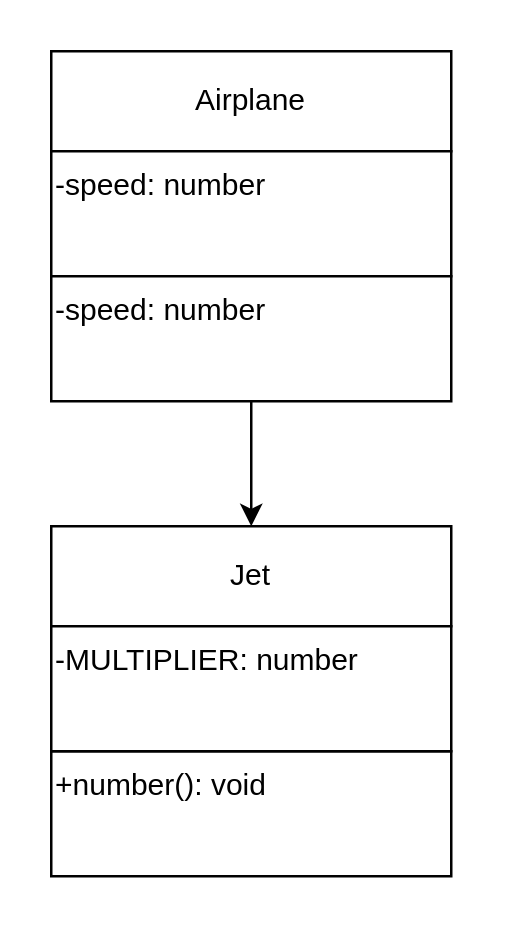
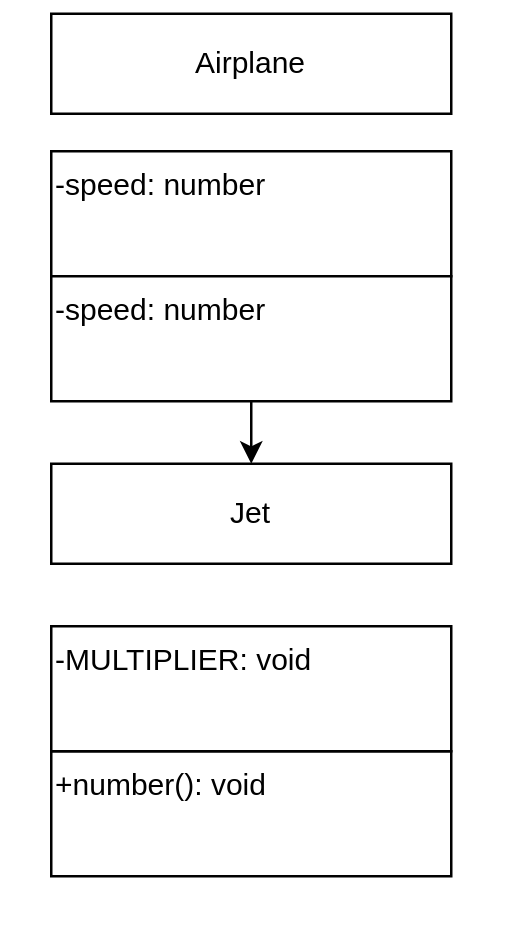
(251, 101) -> (251, 64)
(251, 576) -> (251, 514)
(208, 662) -> (187, 662)
